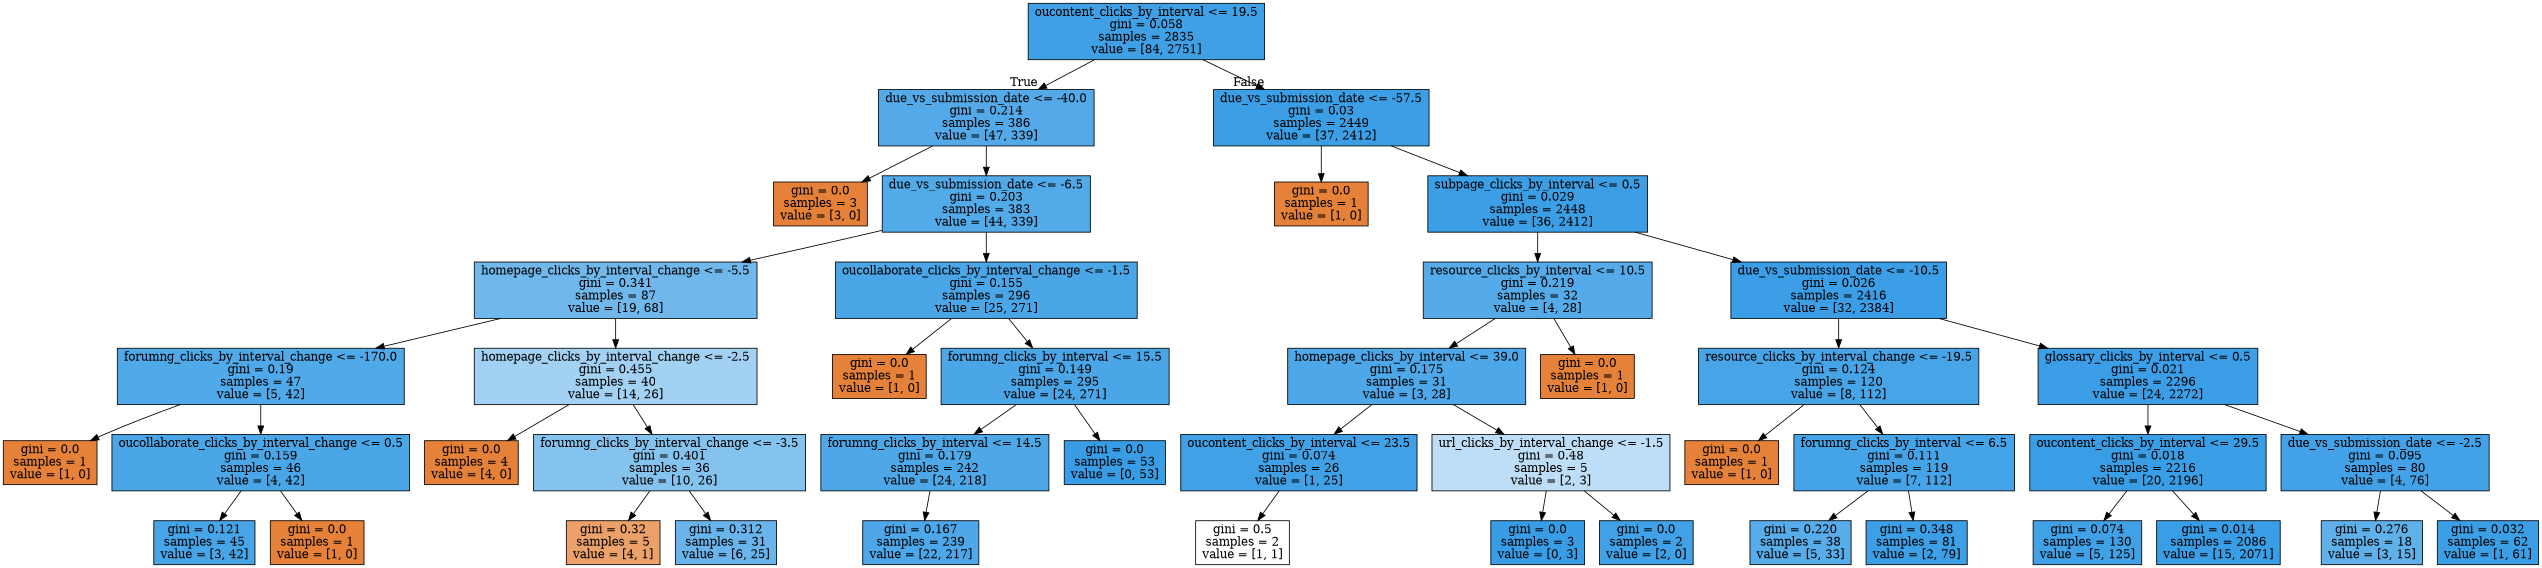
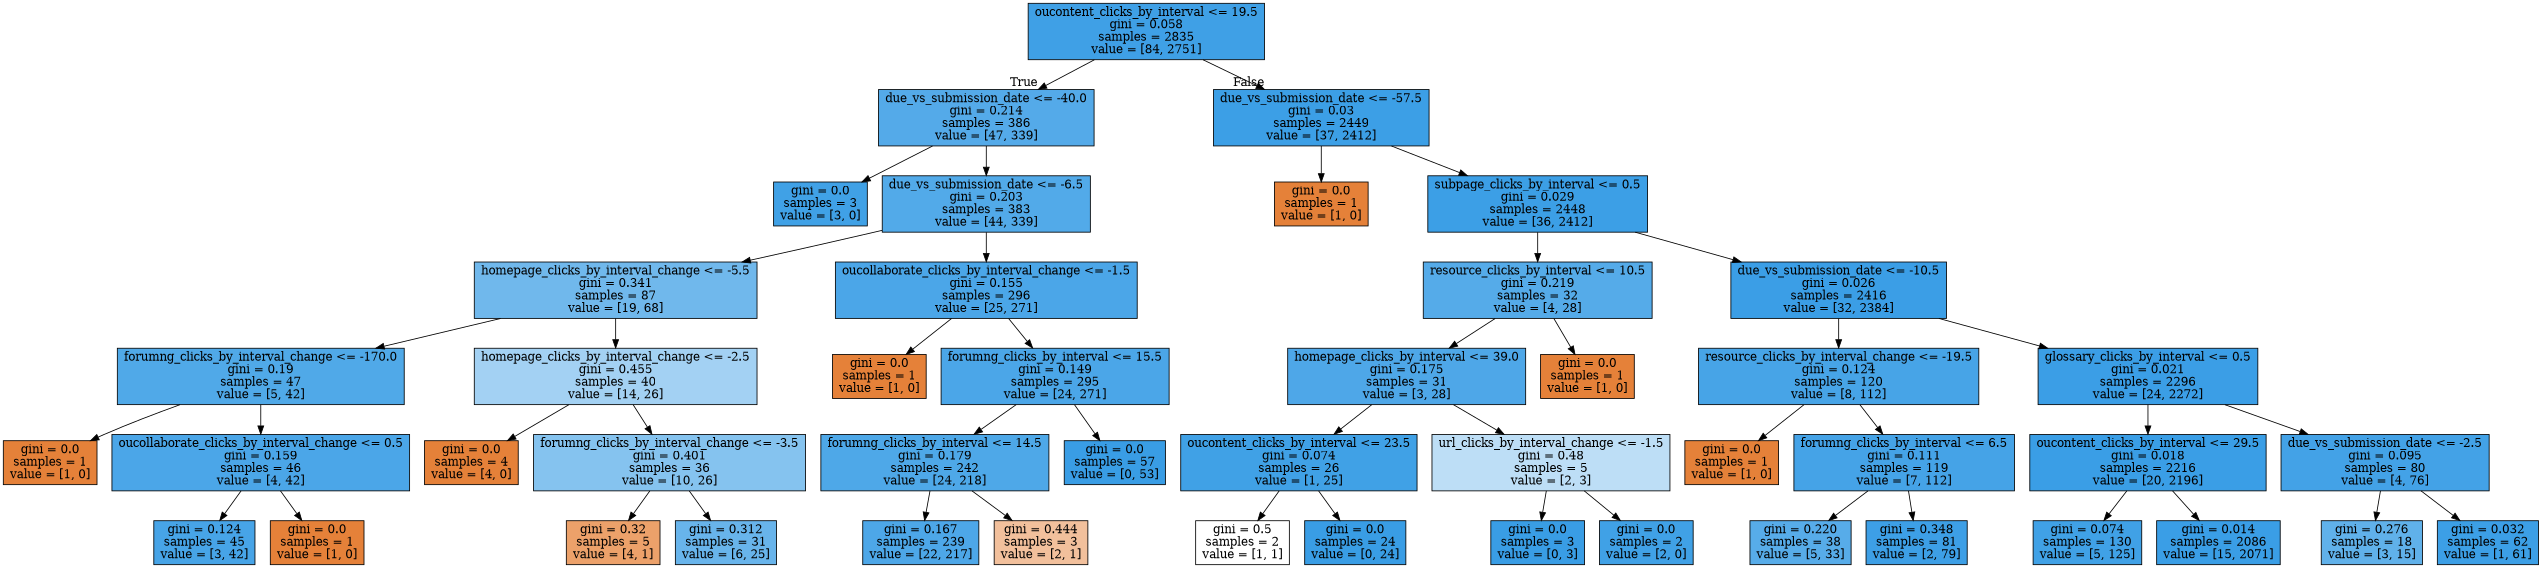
(820, 204) -> (820, 204)
(1115, 463) -> (1115, 463)
(204, 543) -> (204, 543)
none -> (1041, 543)
none -> (1355, 543)
